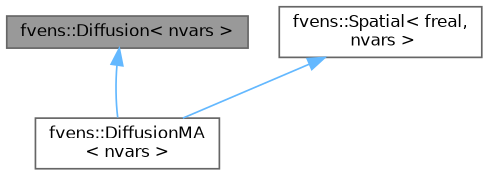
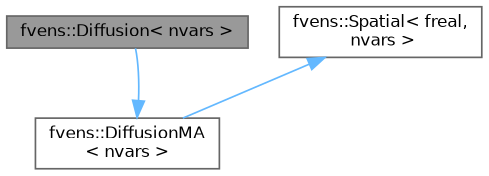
(116, 91) -> (138, 74)
